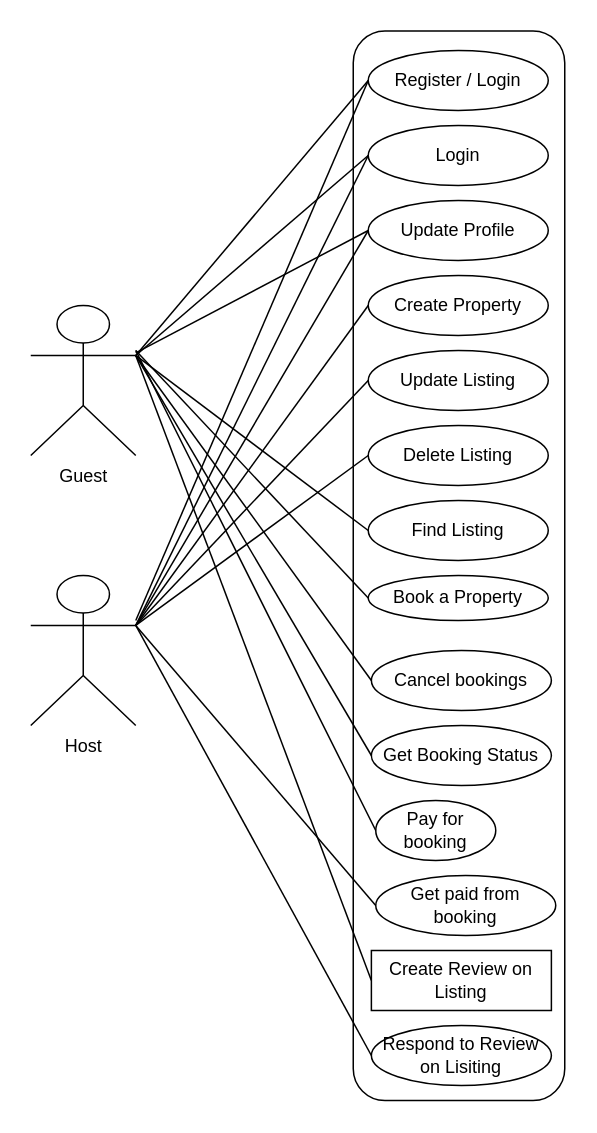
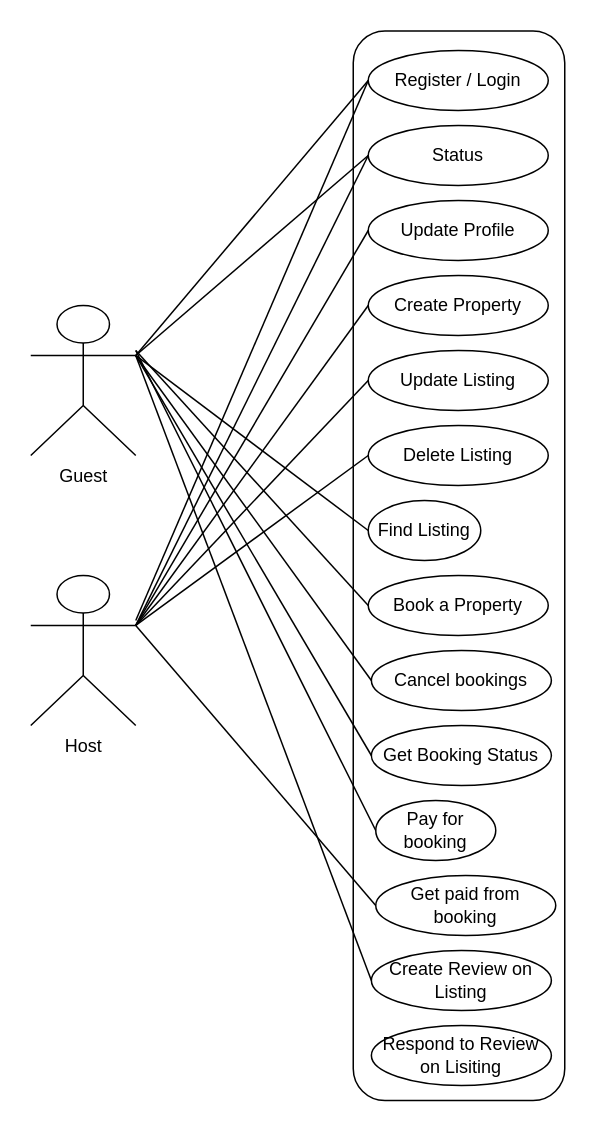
(458, 155) -> (458, 155)
(232, 302) -> none
(458, 530) -> (425, 530)
(458, 598) -> (458, 605)
(256, 845) -> none
(461, 980) -> (461, 980)
